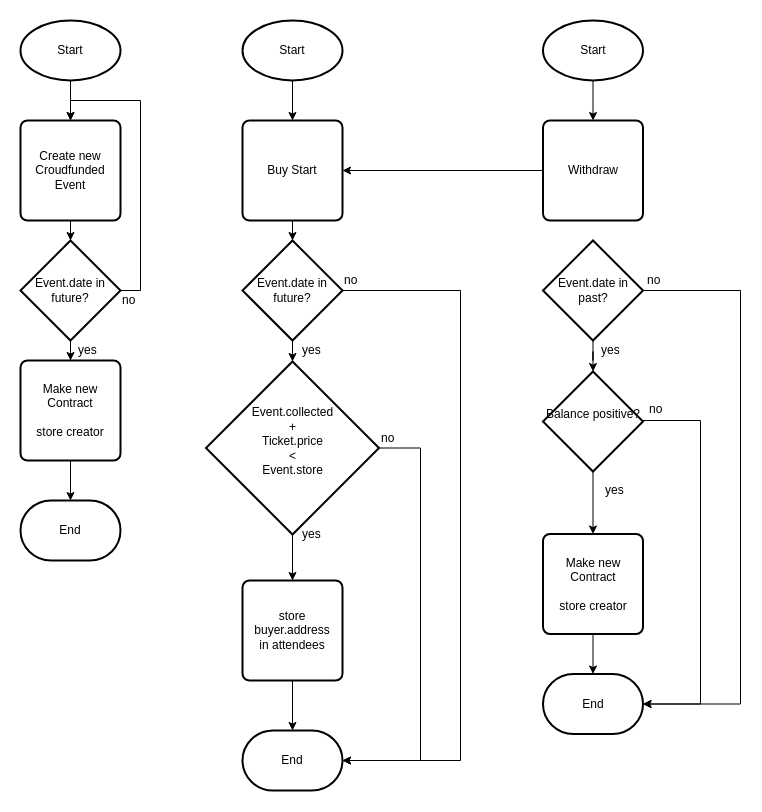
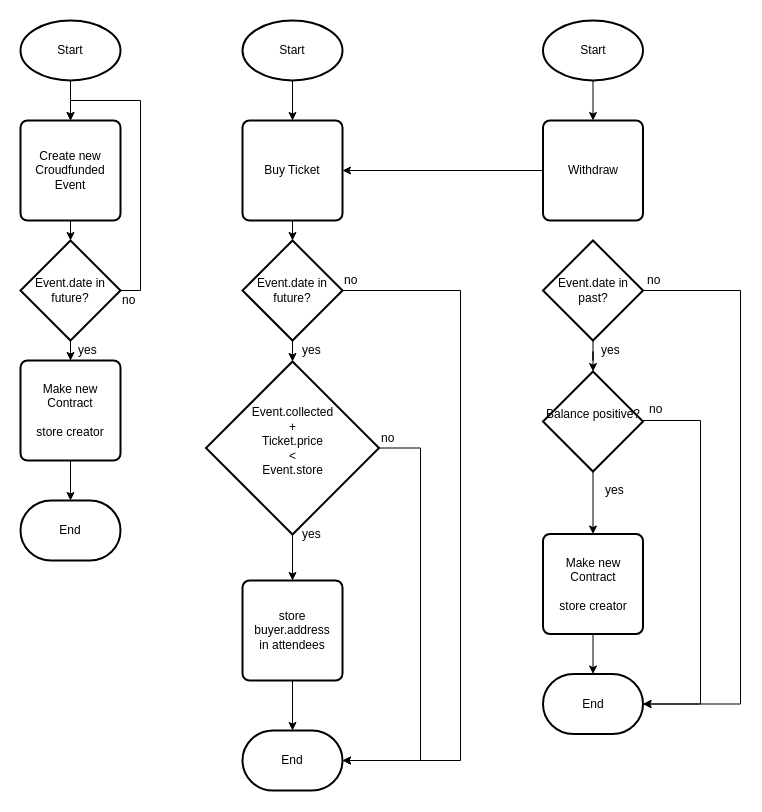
(293, 171) -> (293, 171)
